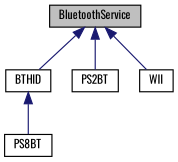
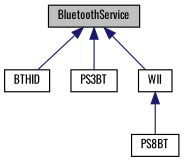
(95, 81) -> (94, 81)
(28, 119) -> (155, 119)
